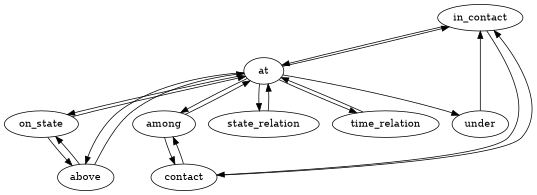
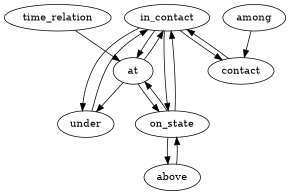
none -> (100, 58)
none -> (165, 67)
none -> (175, 75)
(217, 93) -> none
(314, 95) -> none
(215, 100) -> none
(140, 106) -> none
(120, 111) -> none
(264, 124) -> none
(180, 154) -> none
